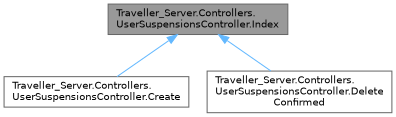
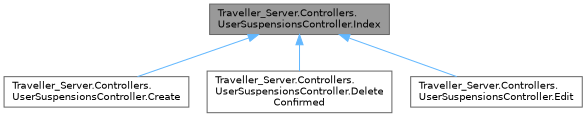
none -> (496, 92)
